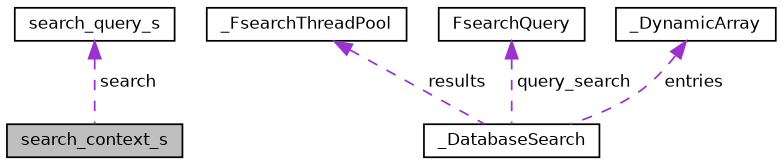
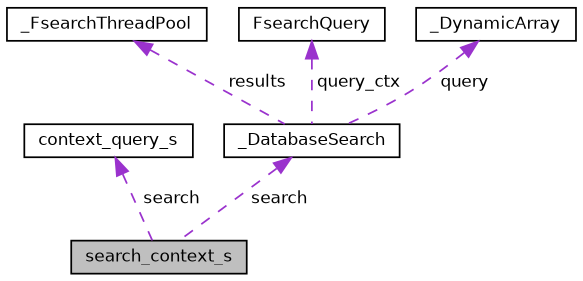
(95, 24) -> (109, 141)
(572, 83) -> (357, 83)
(692, 83) -> (462, 83)
none -> (228, 204)
